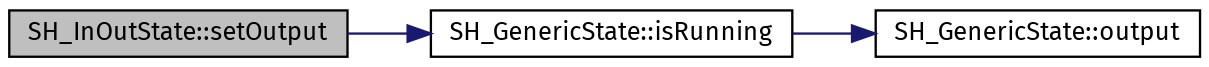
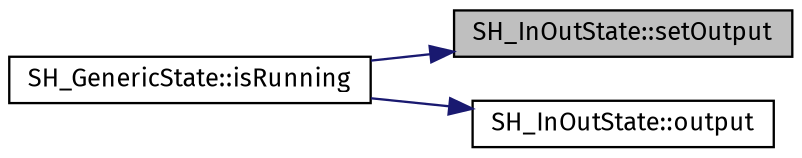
(378, 34) -> (401, 57)
(1038, 34) -> (623, 124)
